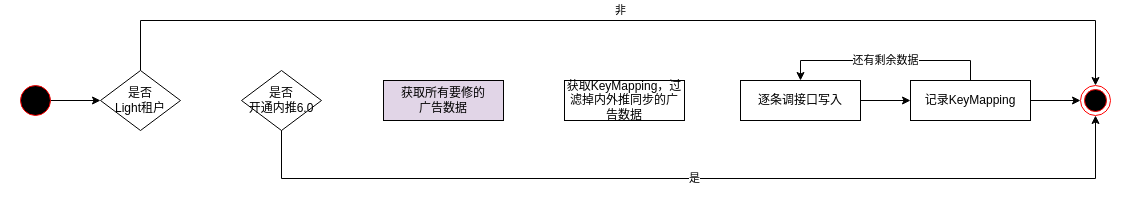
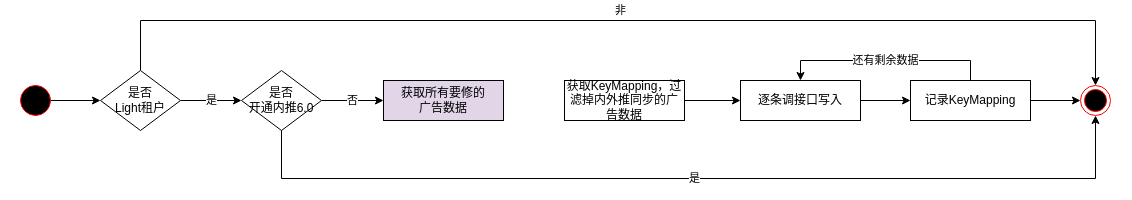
none -> (208, 101)
none -> (349, 101)
none -> (709, 101)
